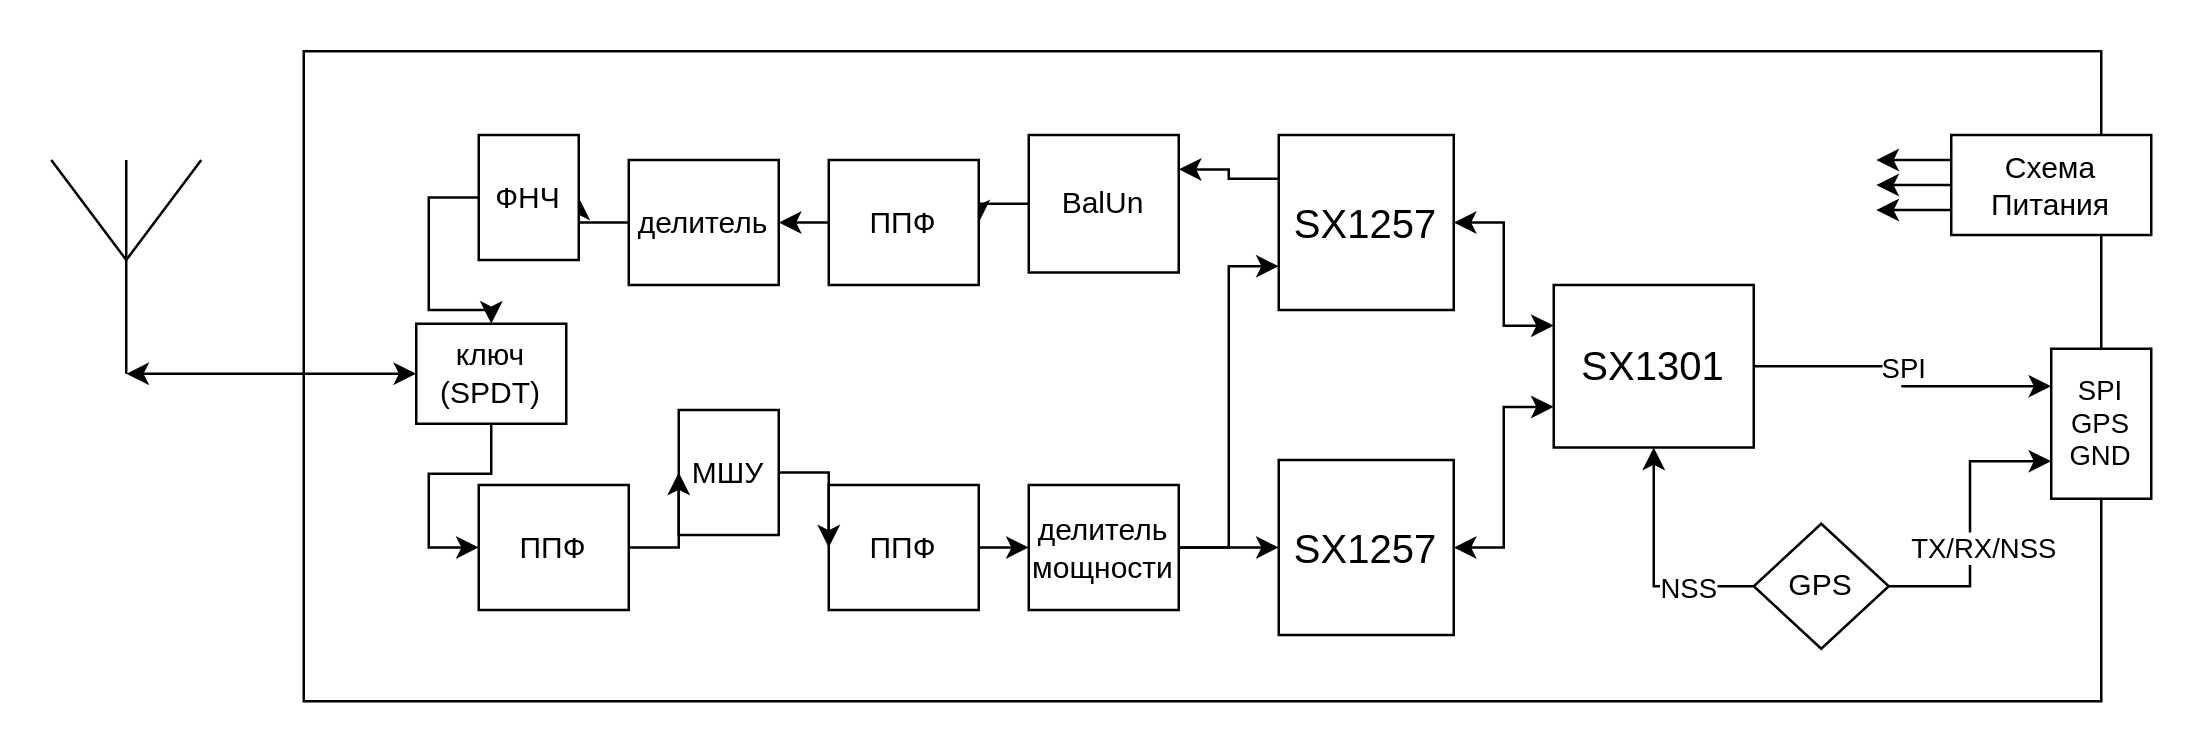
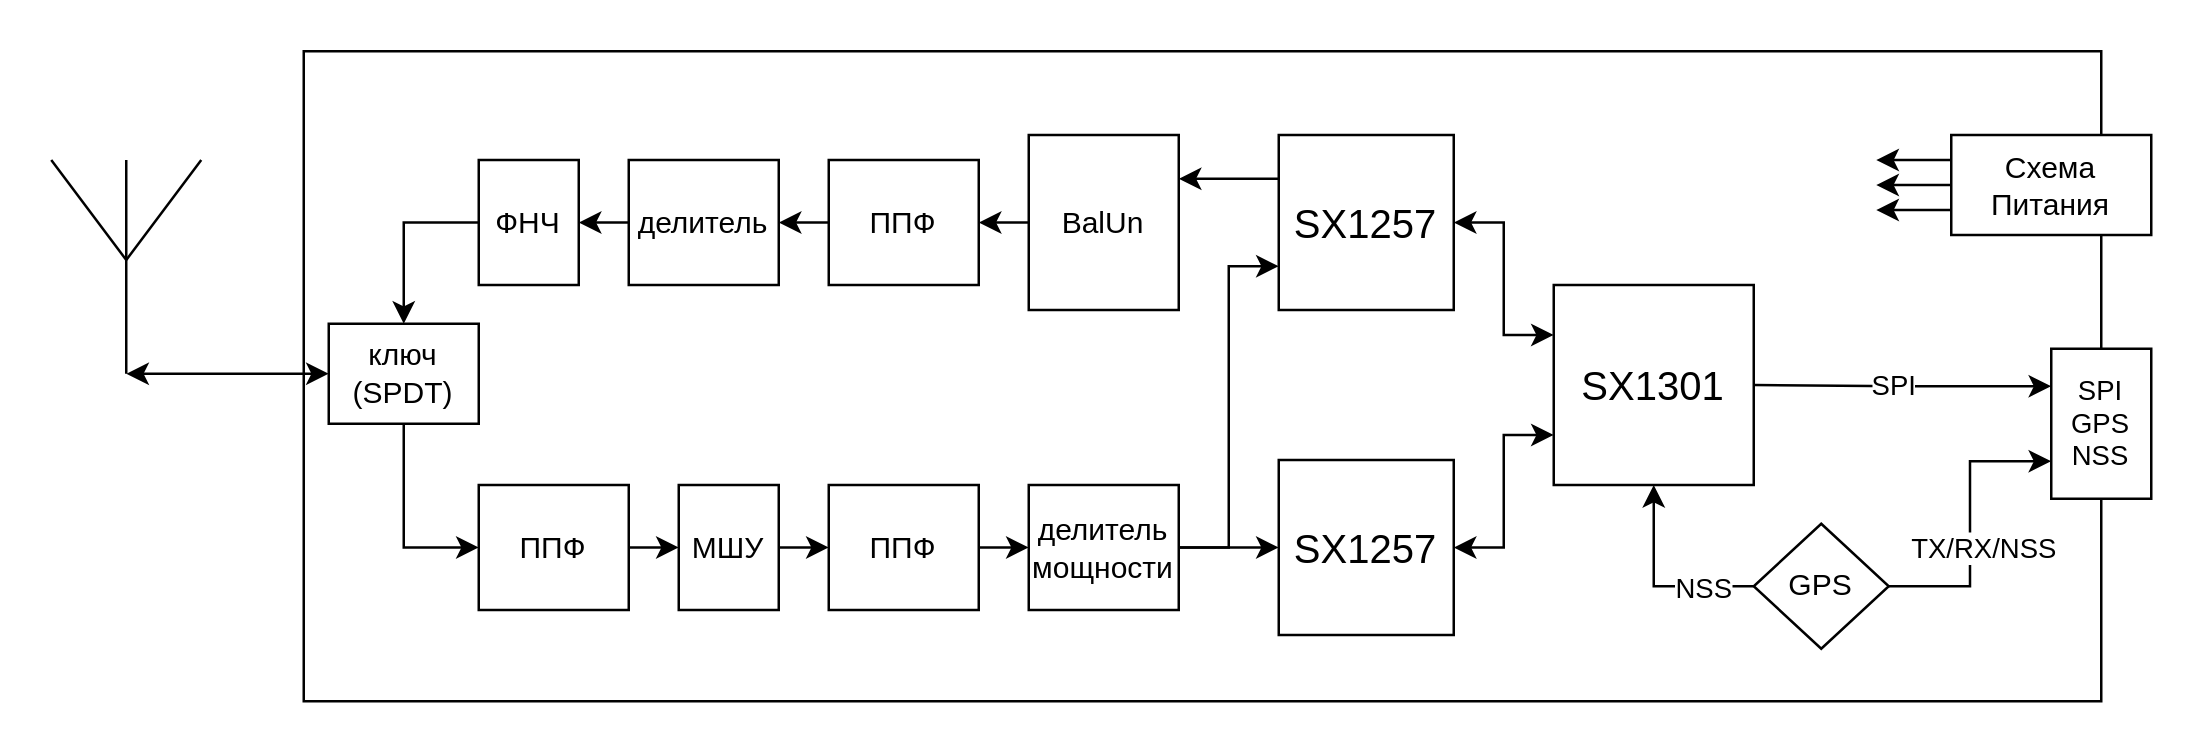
(529, 198) -> (529, 223)
(1104, 204) -> (1104, 223)
(1654, 366) -> (1654, 385)
(491, 374) -> (404, 374)
(2101, 424) -> (2101, 424)
(729, 473) -> (729, 548)
